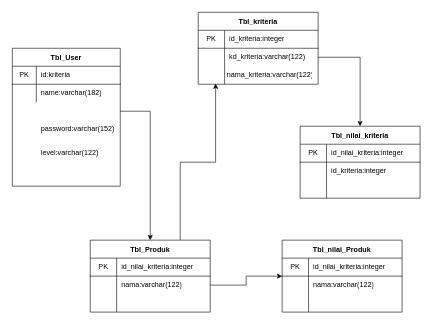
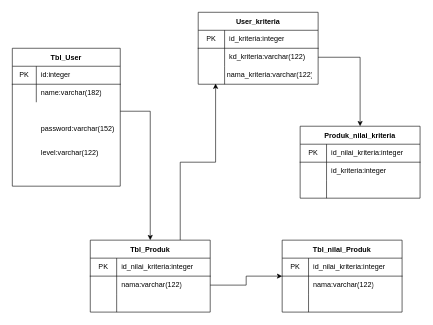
(258, 22) -> (258, 22)
(60, 75) -> (58, 75)
(360, 136) -> (360, 136)
